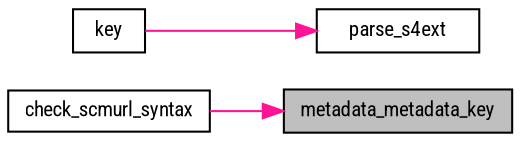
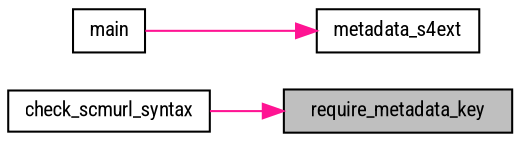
(109, 31) -> (109, 31)
(398, 31) -> (398, 31)
(398, 111) -> (398, 111)
